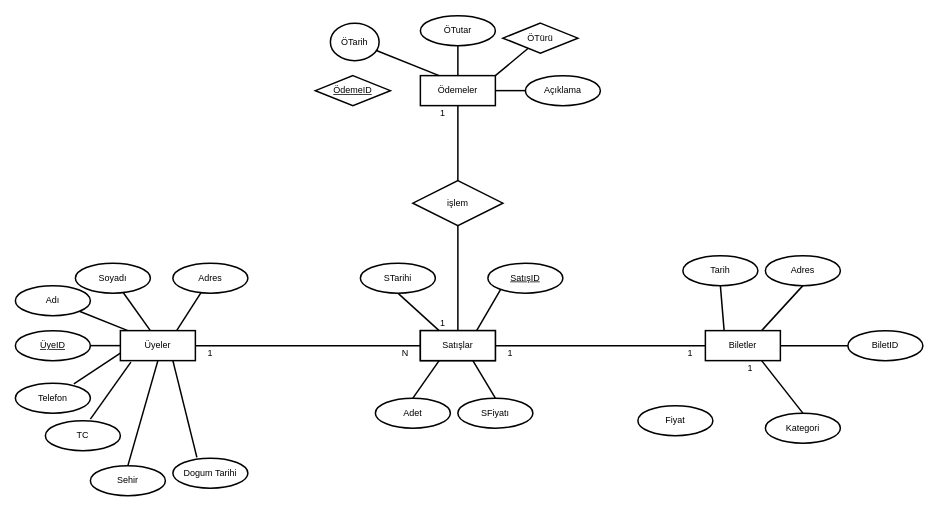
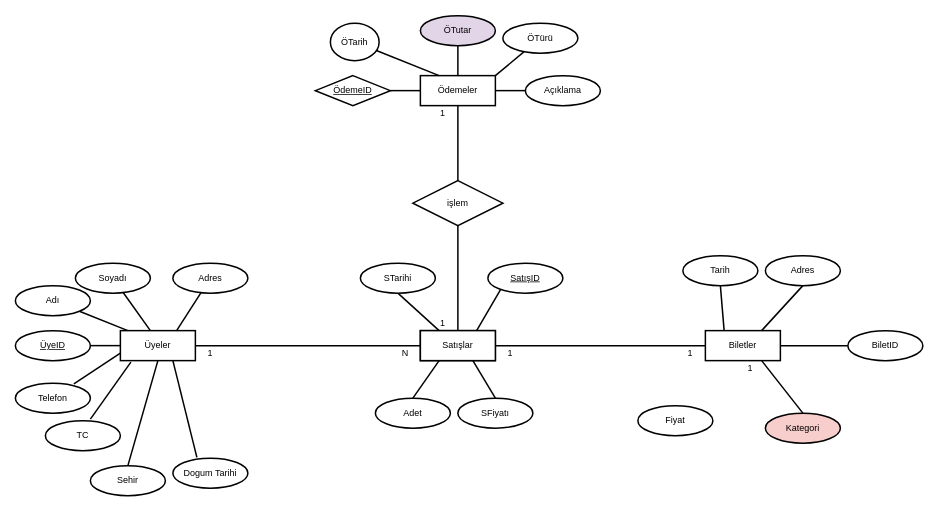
(458, 30) -> (458, 30)
(540, 38) -> (540, 38)
none -> (405, 90)
(803, 428) -> (803, 428)
